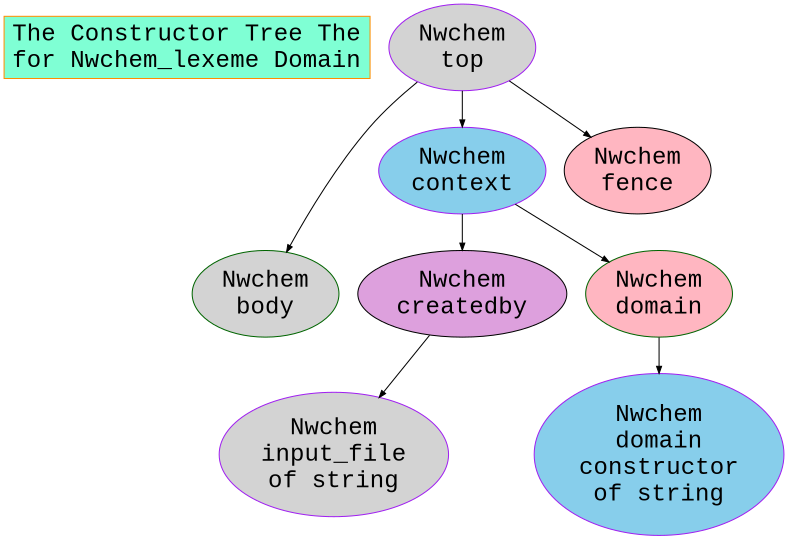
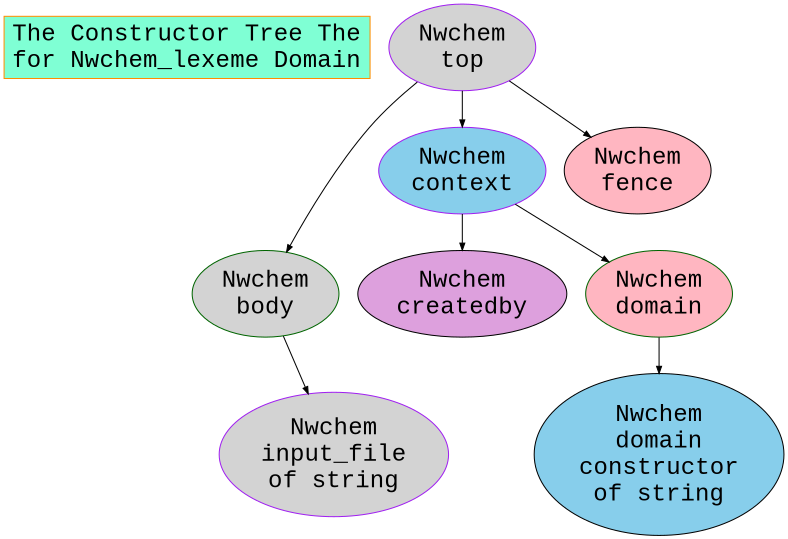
(407, 363) -> (294, 362)
(659, 454) -> (659, 454)
